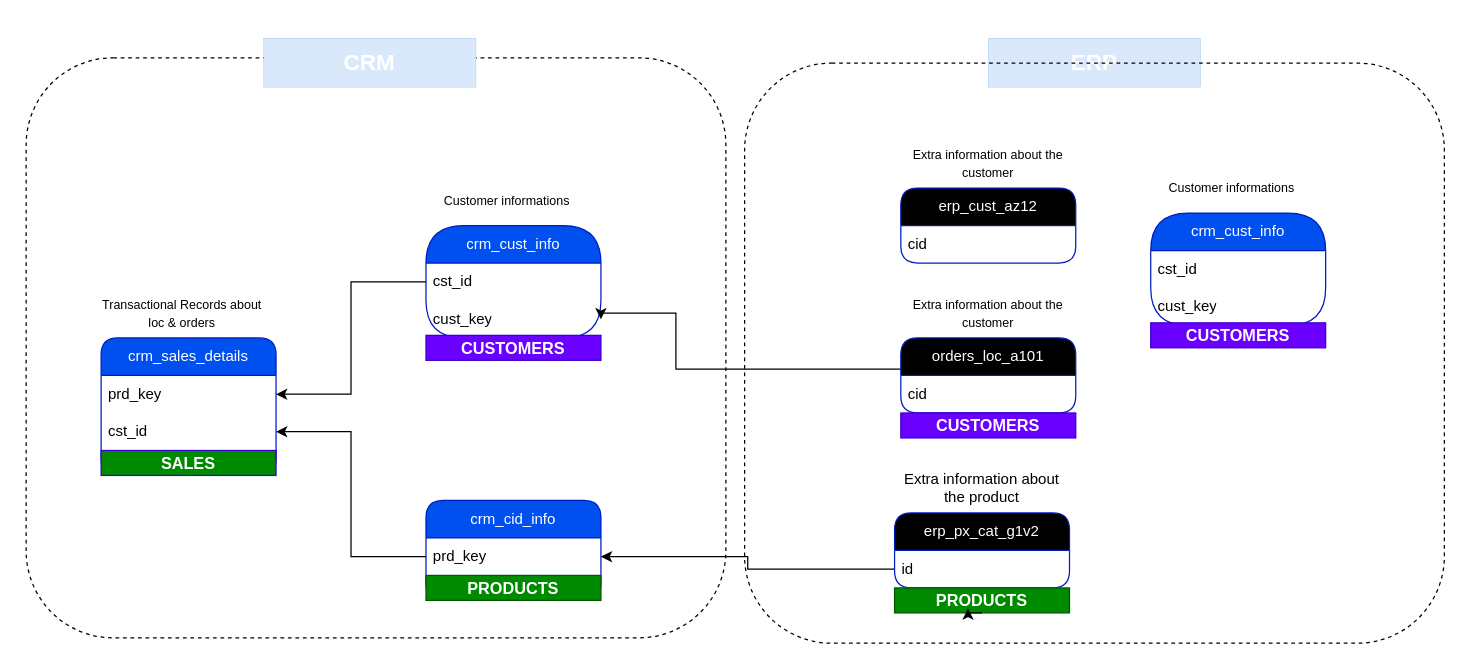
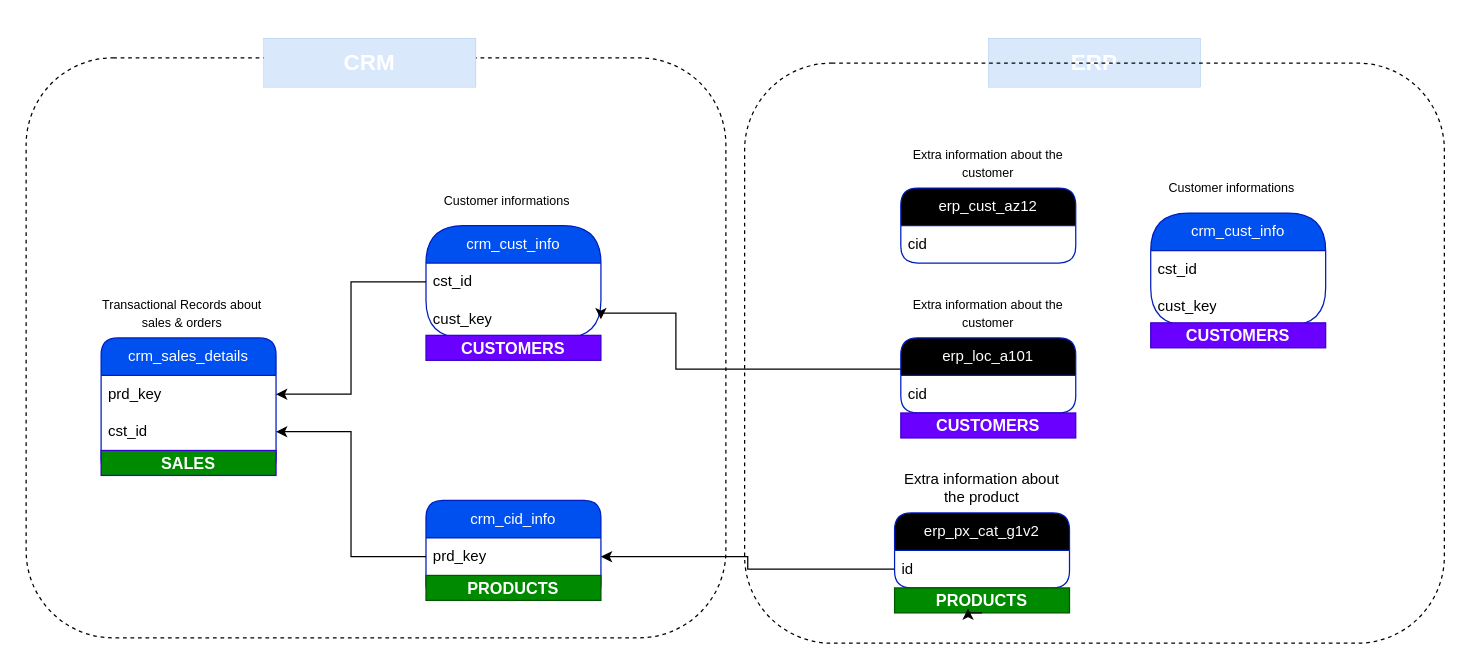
(182, 313) -> (182, 313)
(988, 357) -> (988, 357)
